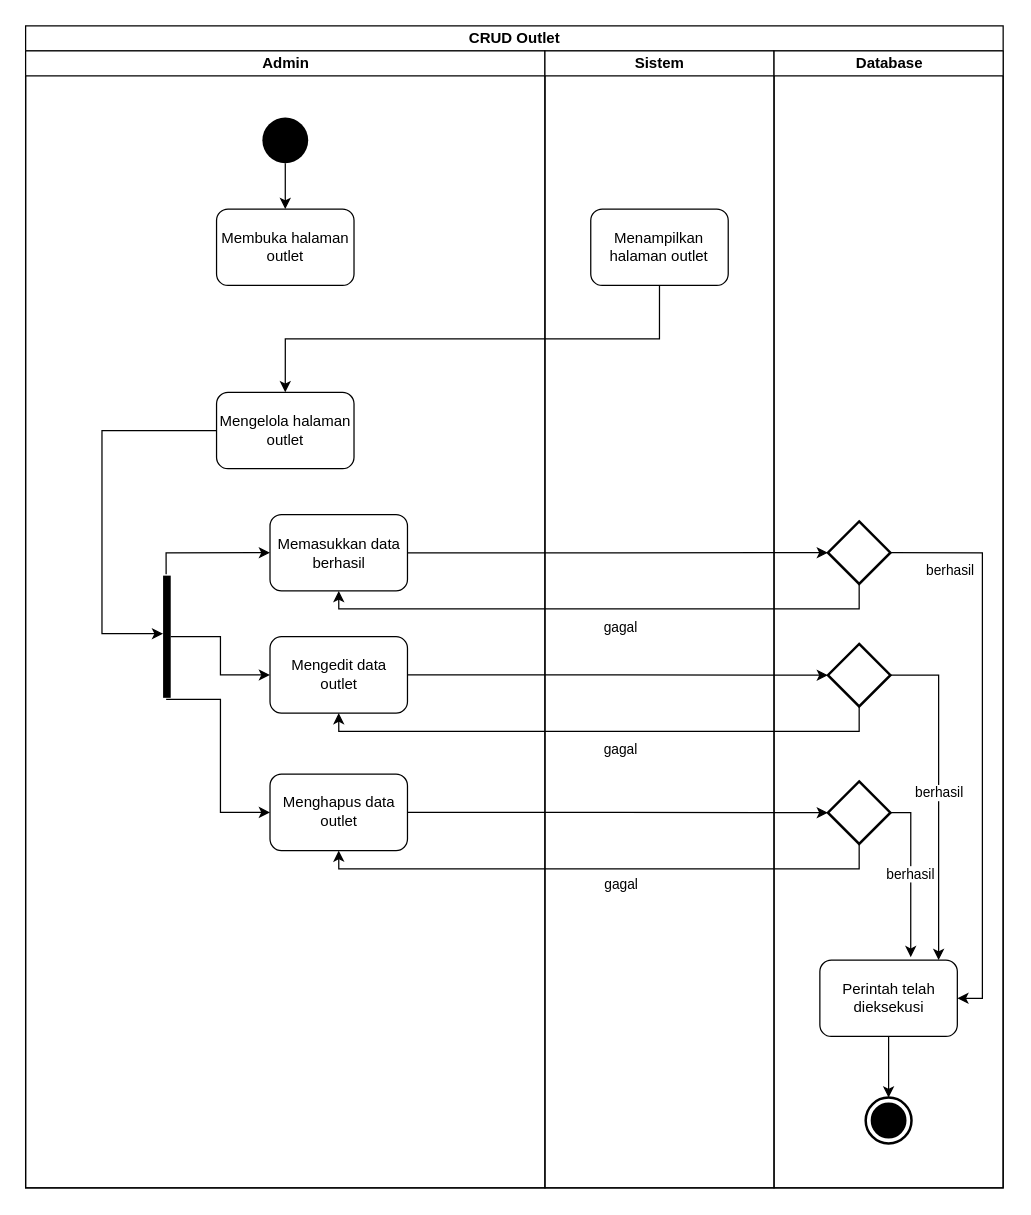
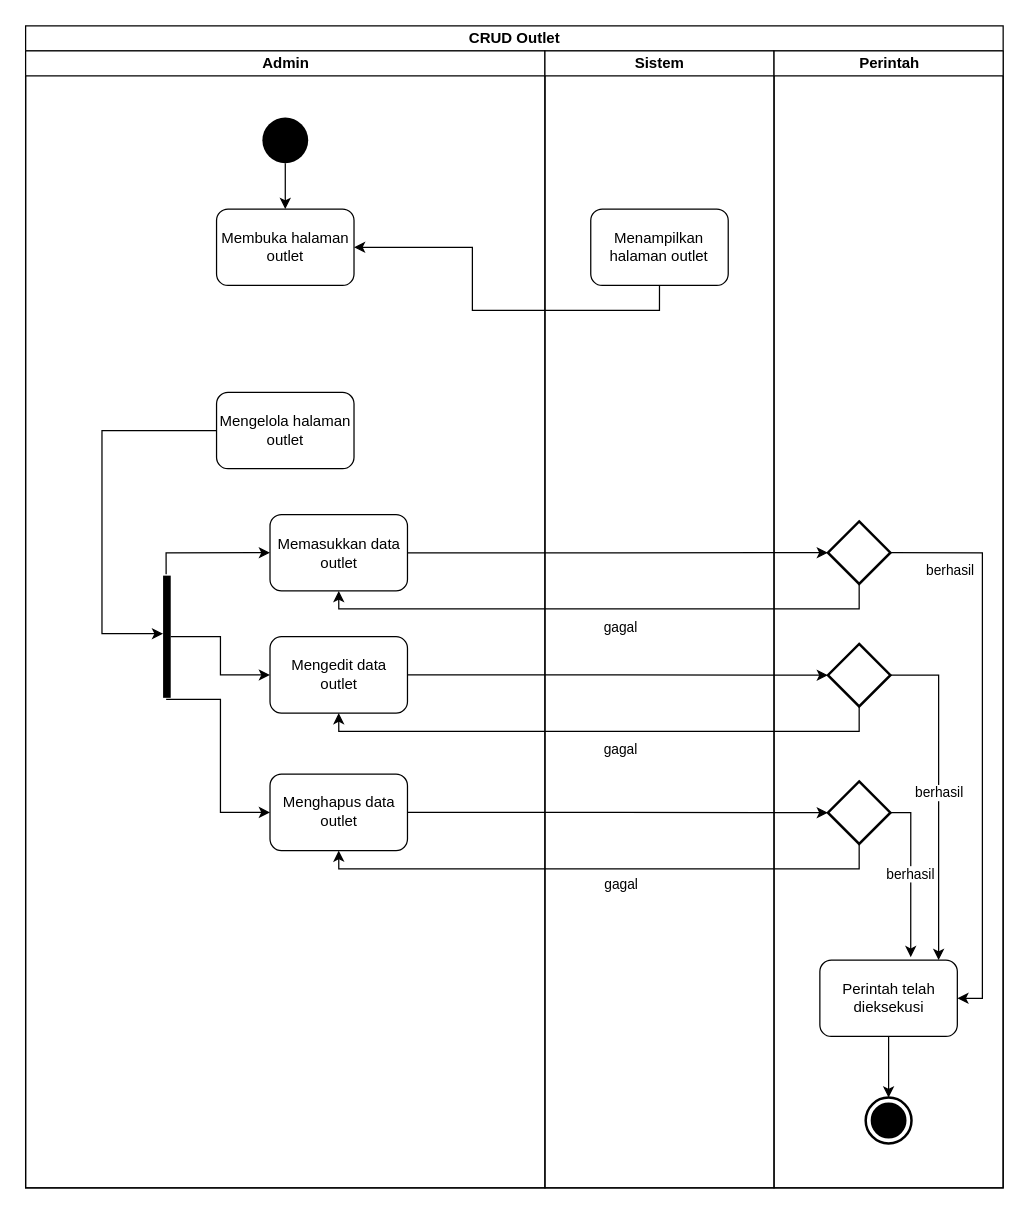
(890, 63) -> (890, 63)
(465, 339) -> (481, 310)
(339, 553) -> (339, 553)
